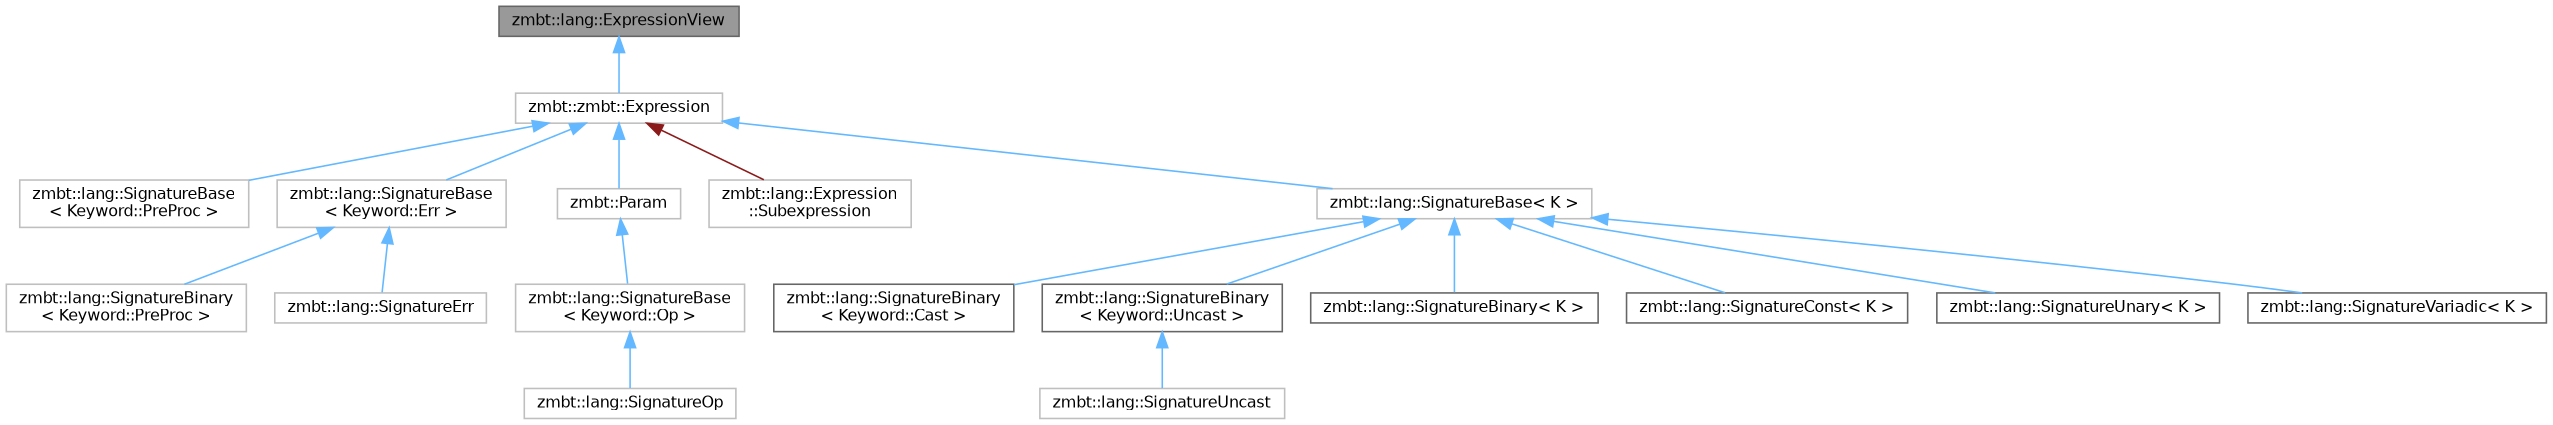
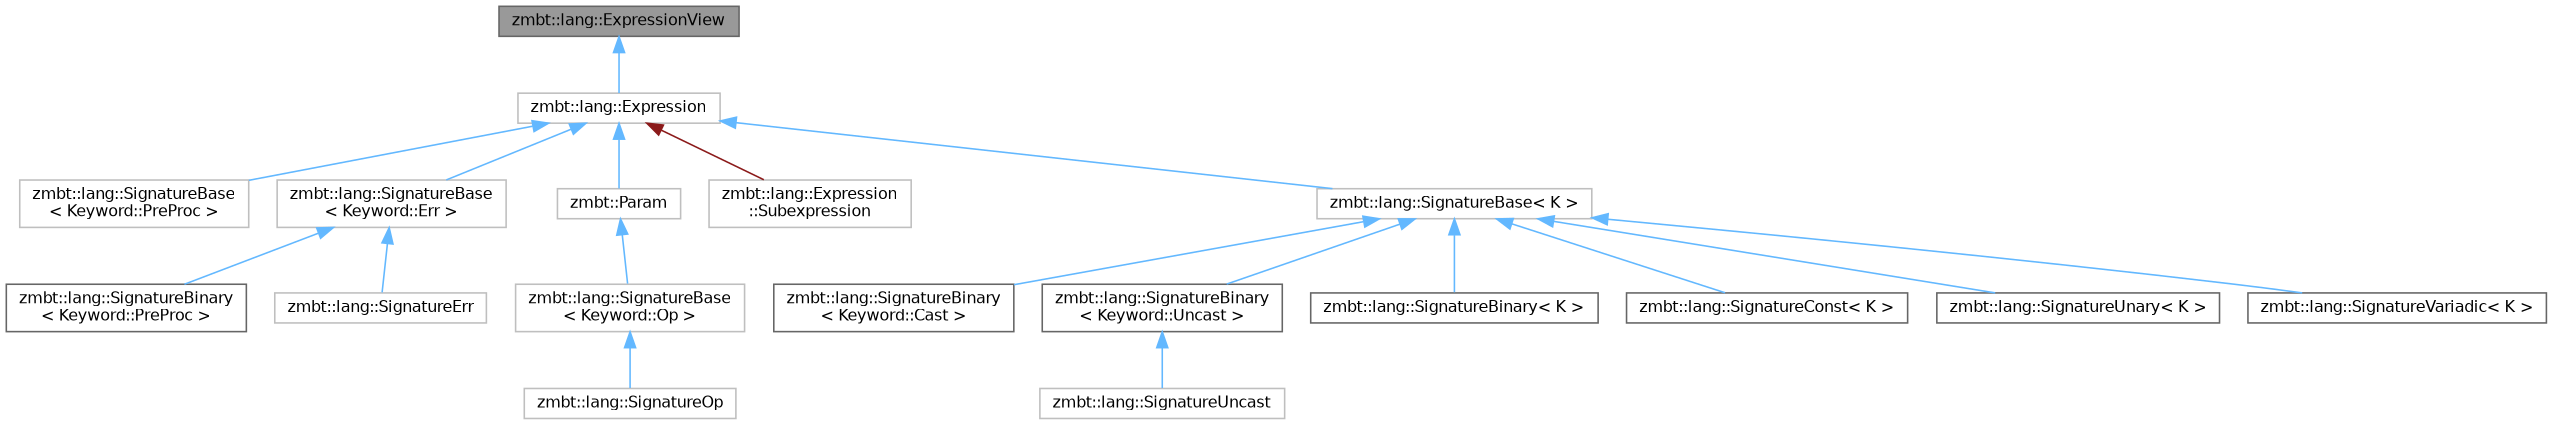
(619, 108) -> (619, 108)
(126, 308) -> (126, 308)
